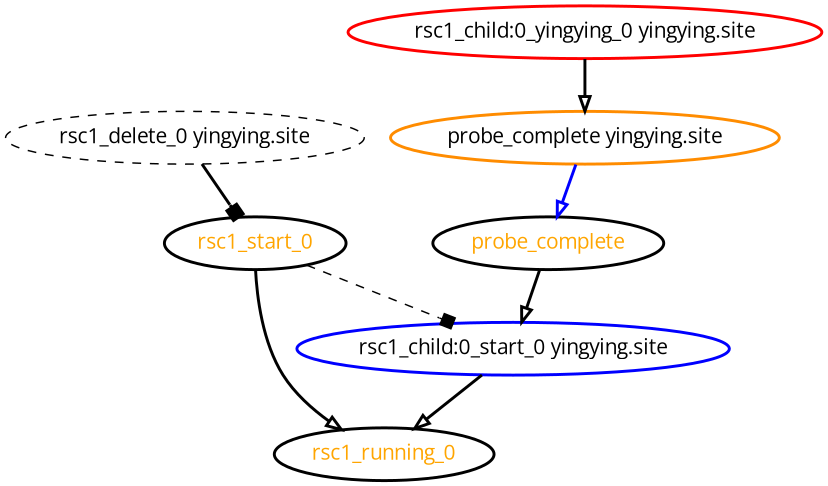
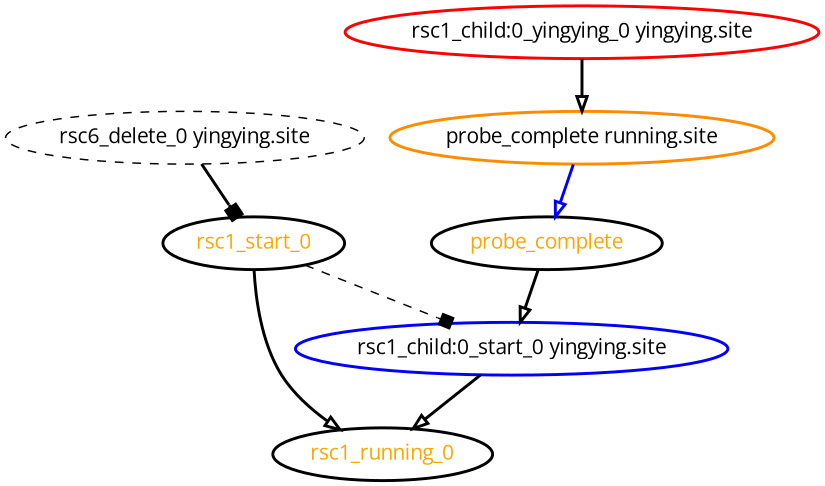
(185, 138) -> (185, 138)
(585, 138) -> (582, 138)
